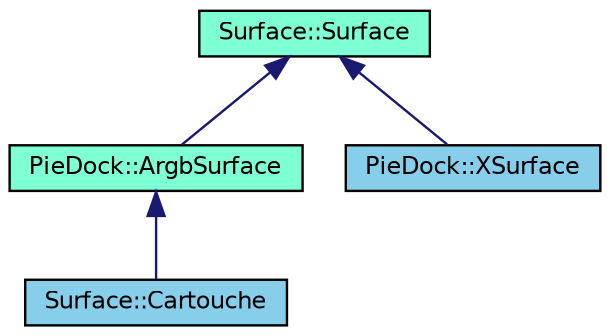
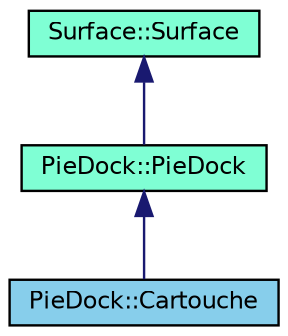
(156, 168) -> (144, 168)
(473, 168) -> none
(156, 303) -> (144, 303)
